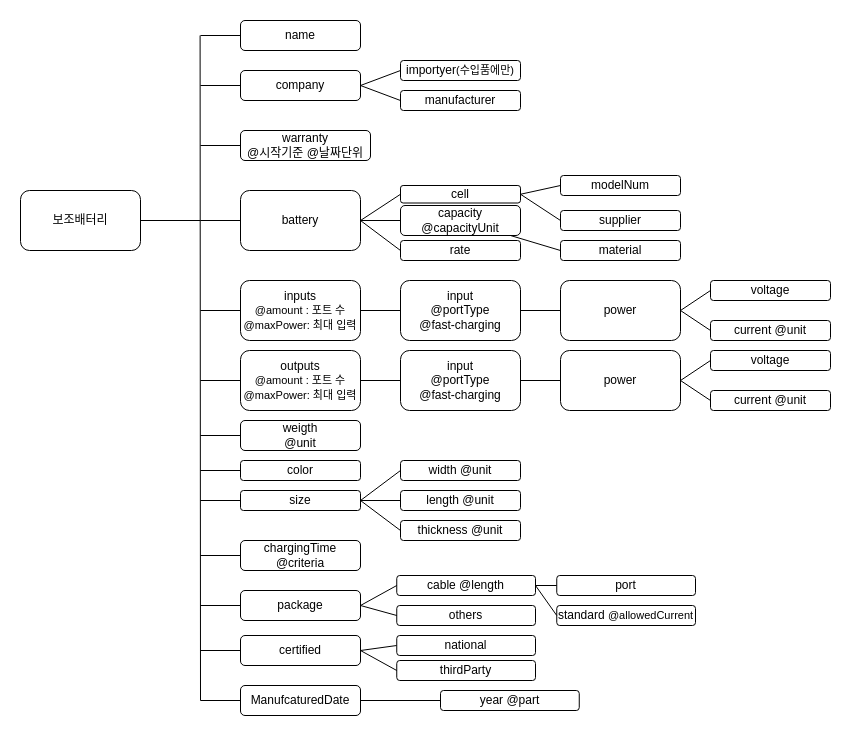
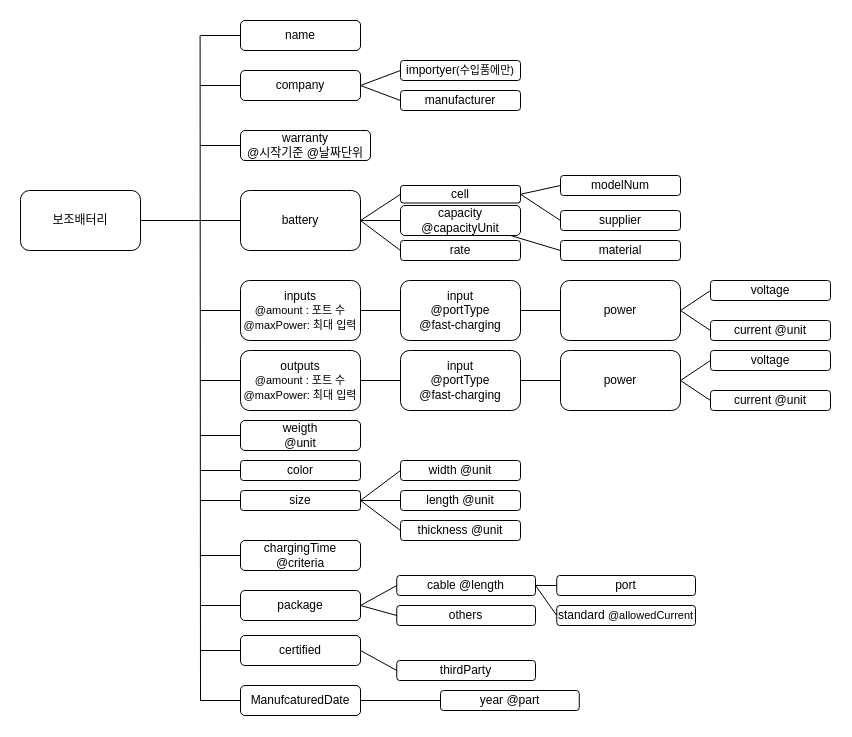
(466, 646) -> none
(380, 648) -> none
